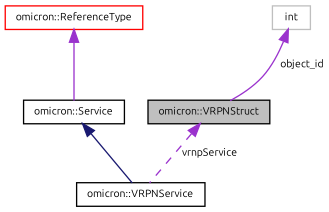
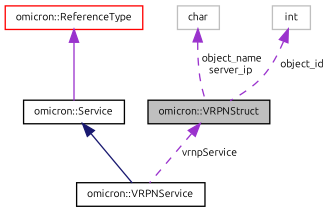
none -> (198, 18)
(263, 76) -> (263, 76)
